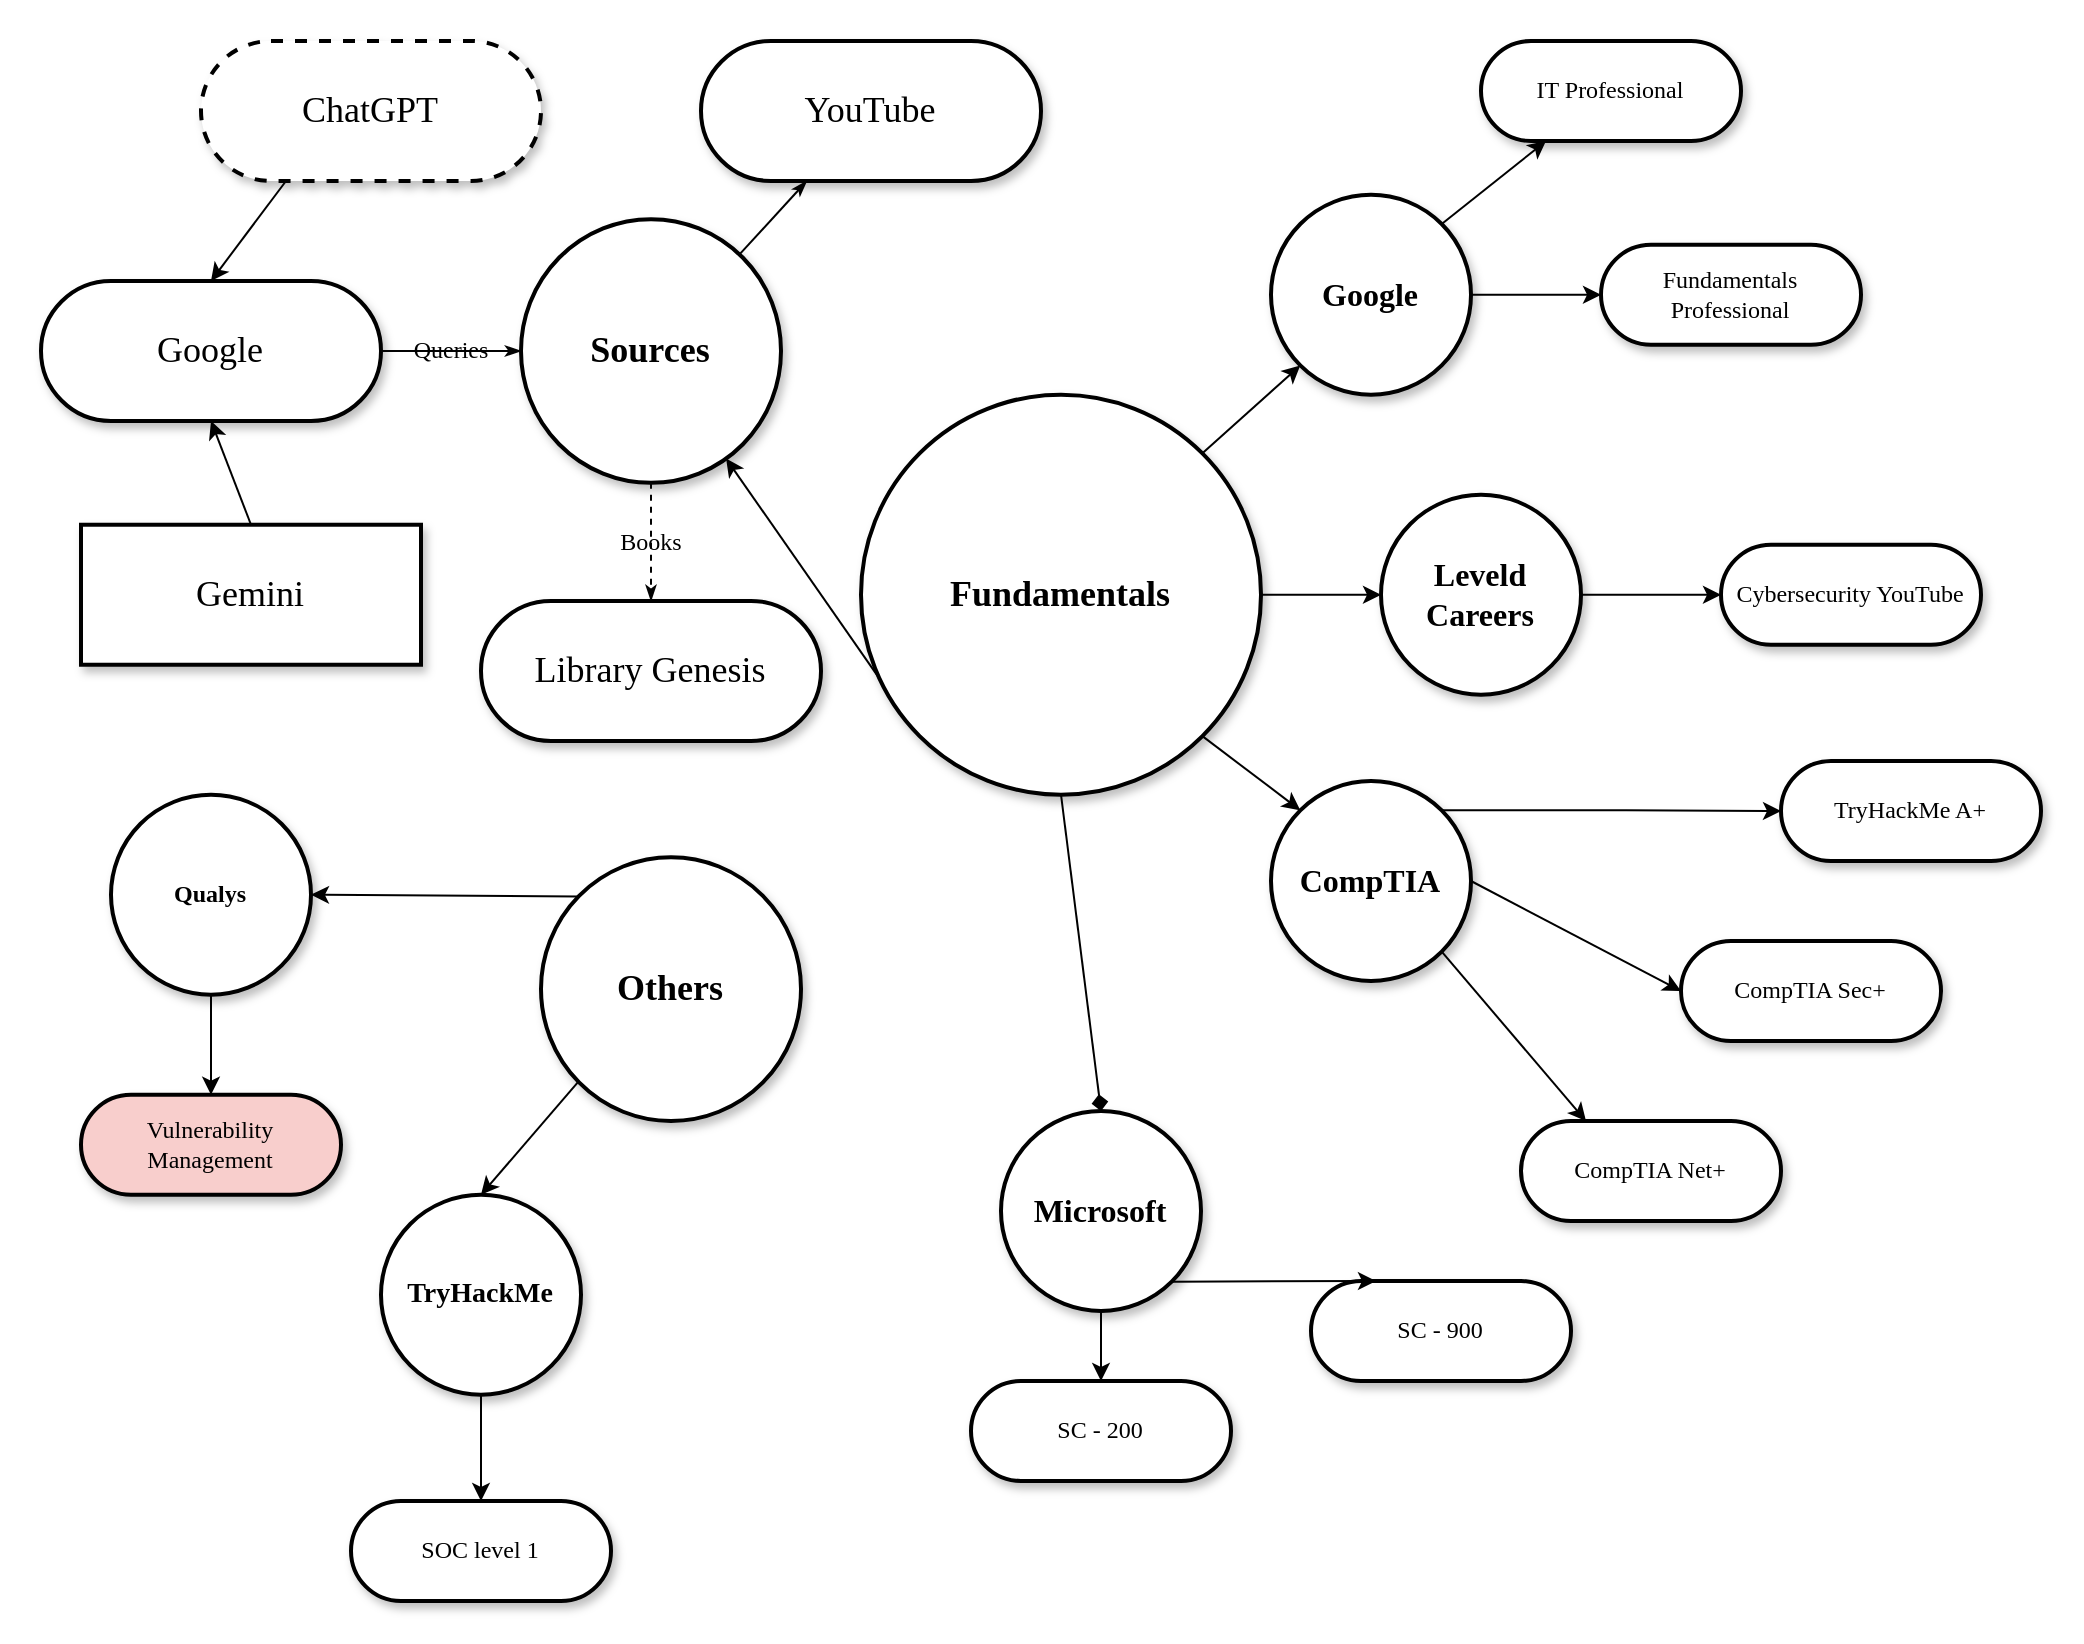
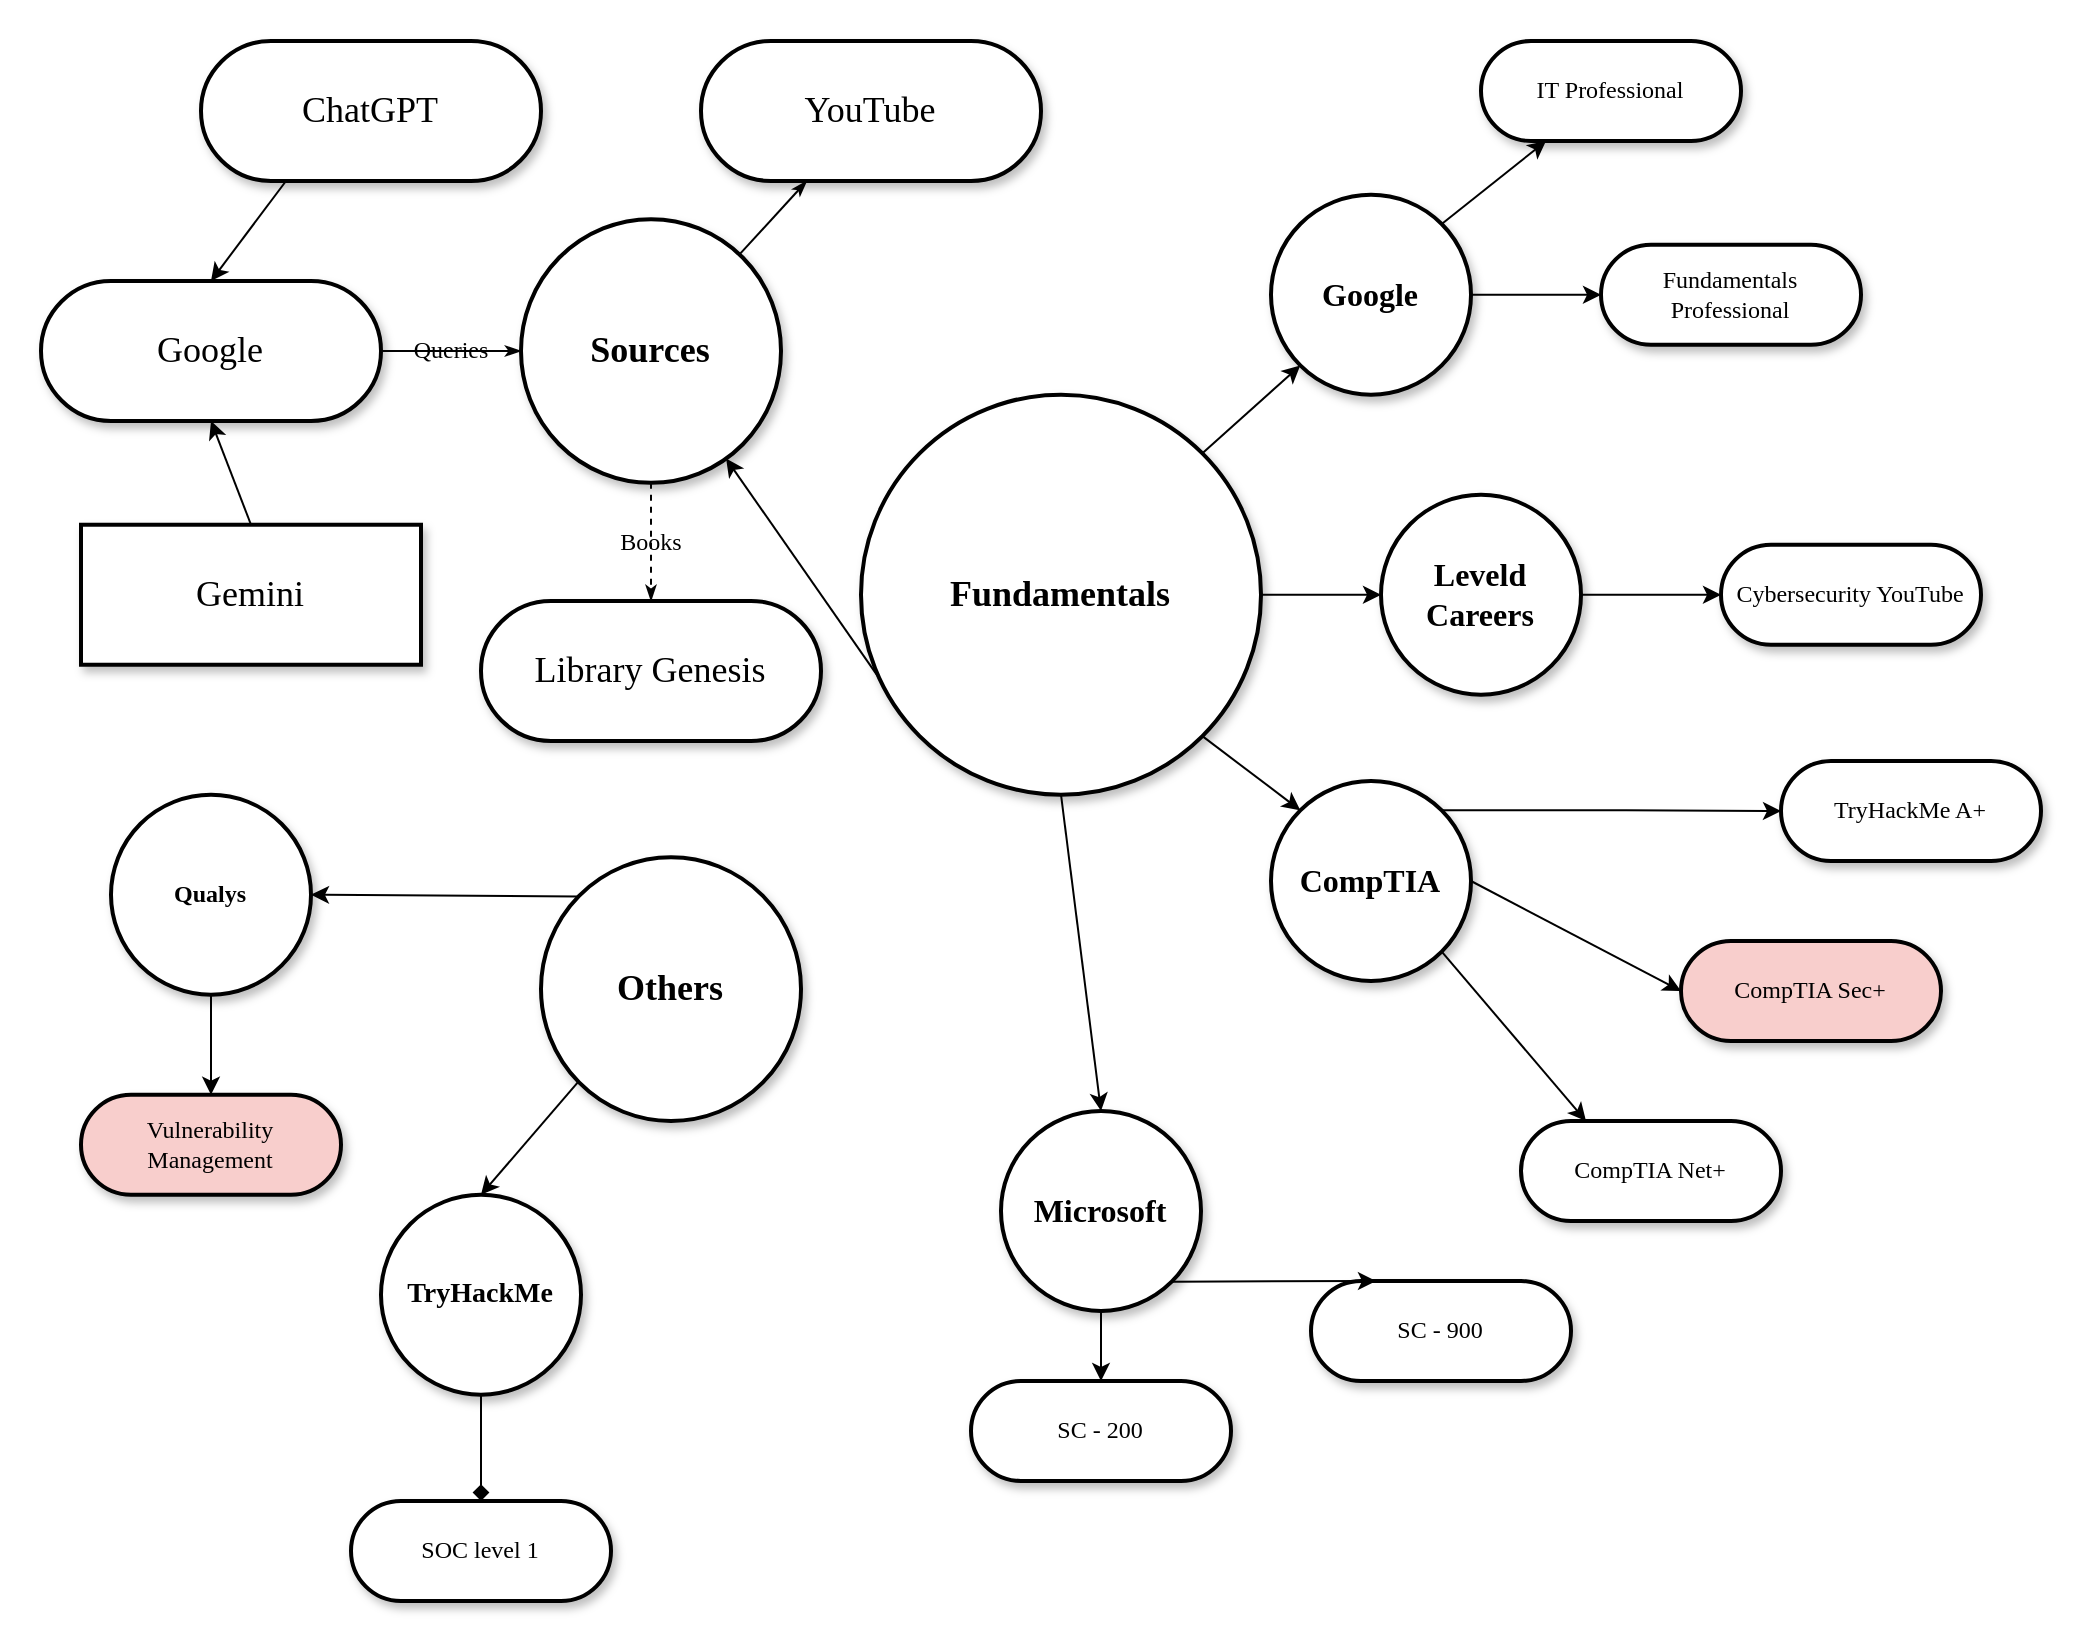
(371, 111) -> (371, 111)
(1811, 991) -> (1811, 991)
(1099, 1094) -> (1099, 1095)
(481, 1486) -> (481, 1485)
